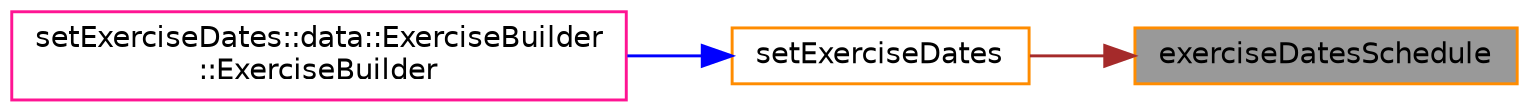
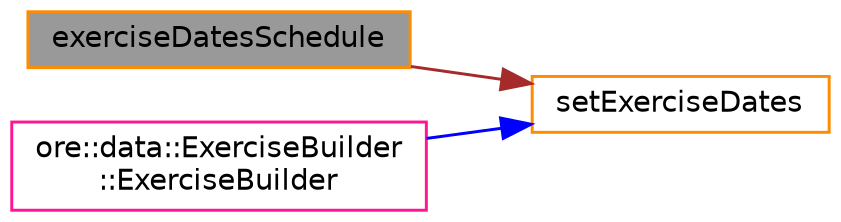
(319, 56) -> (219, 166)
(1067, 56) -> (456, 73)
